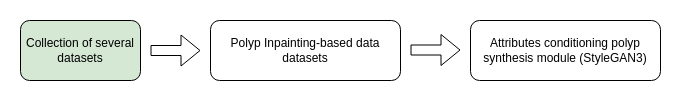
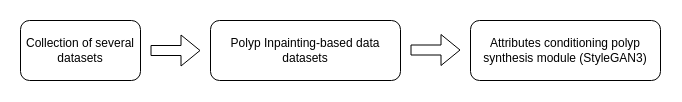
(81, 51) -> (81, 51)
